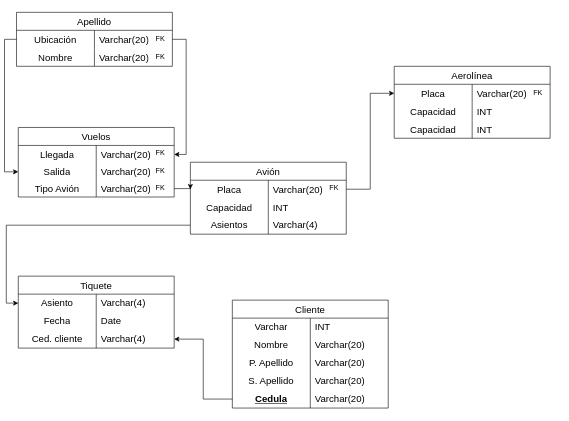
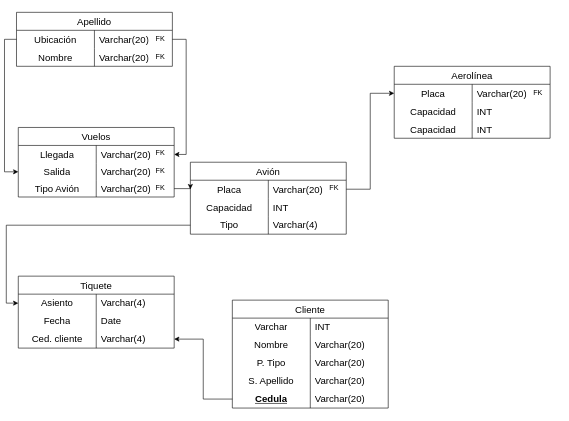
(230, 225) -> (230, 225)
(272, 363) -> (272, 363)
